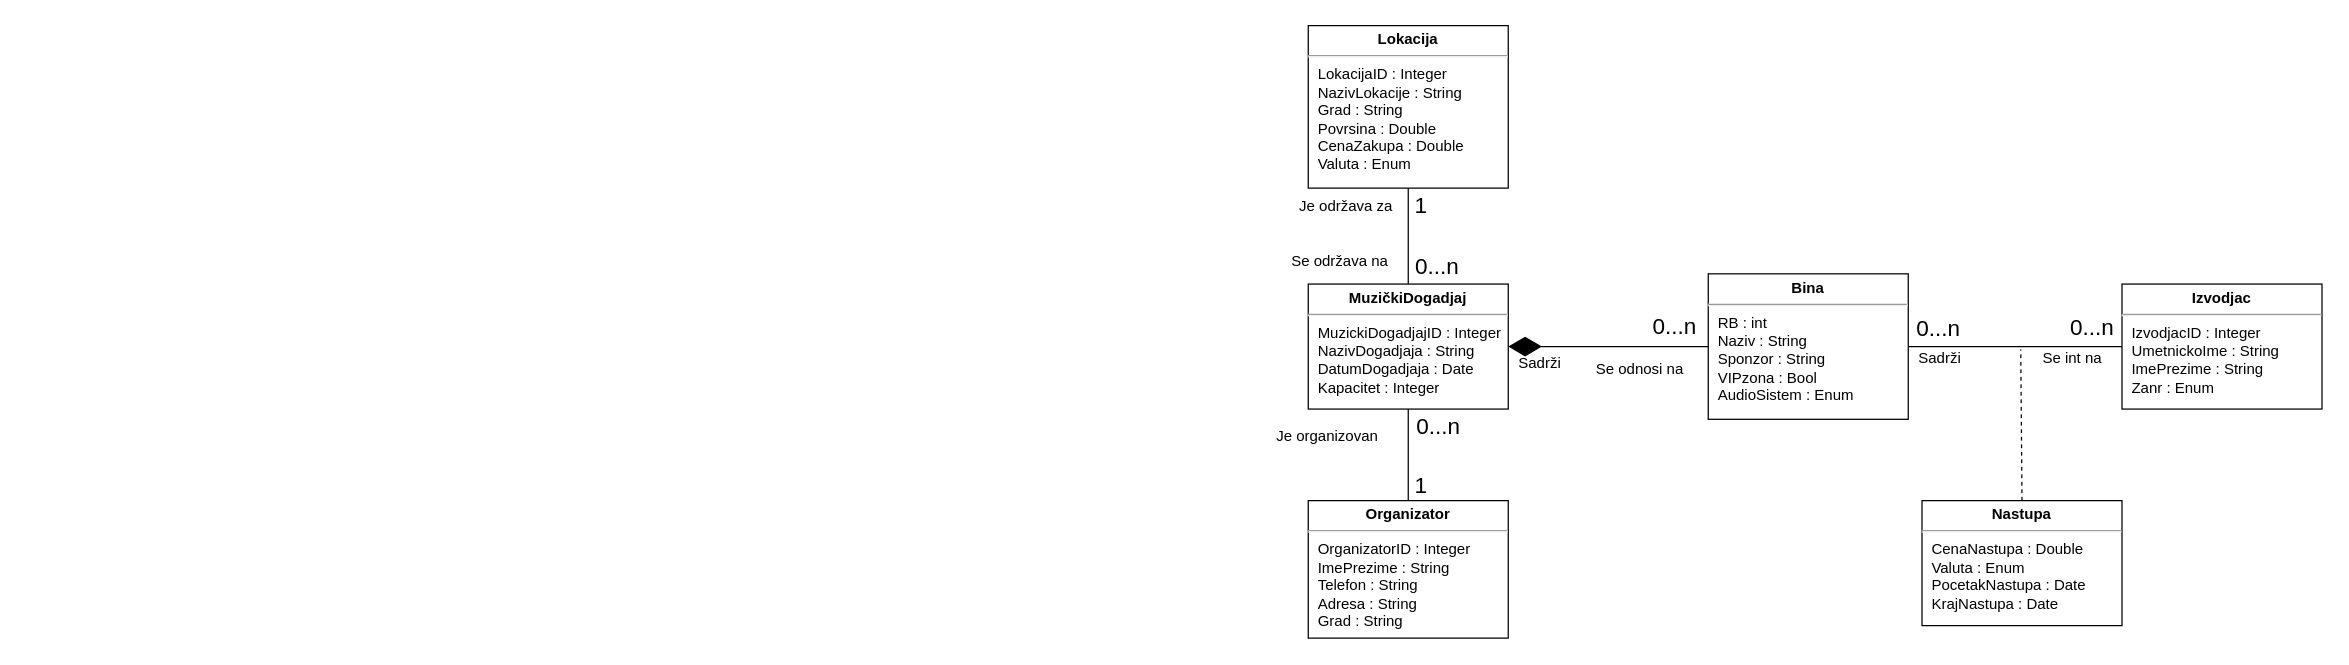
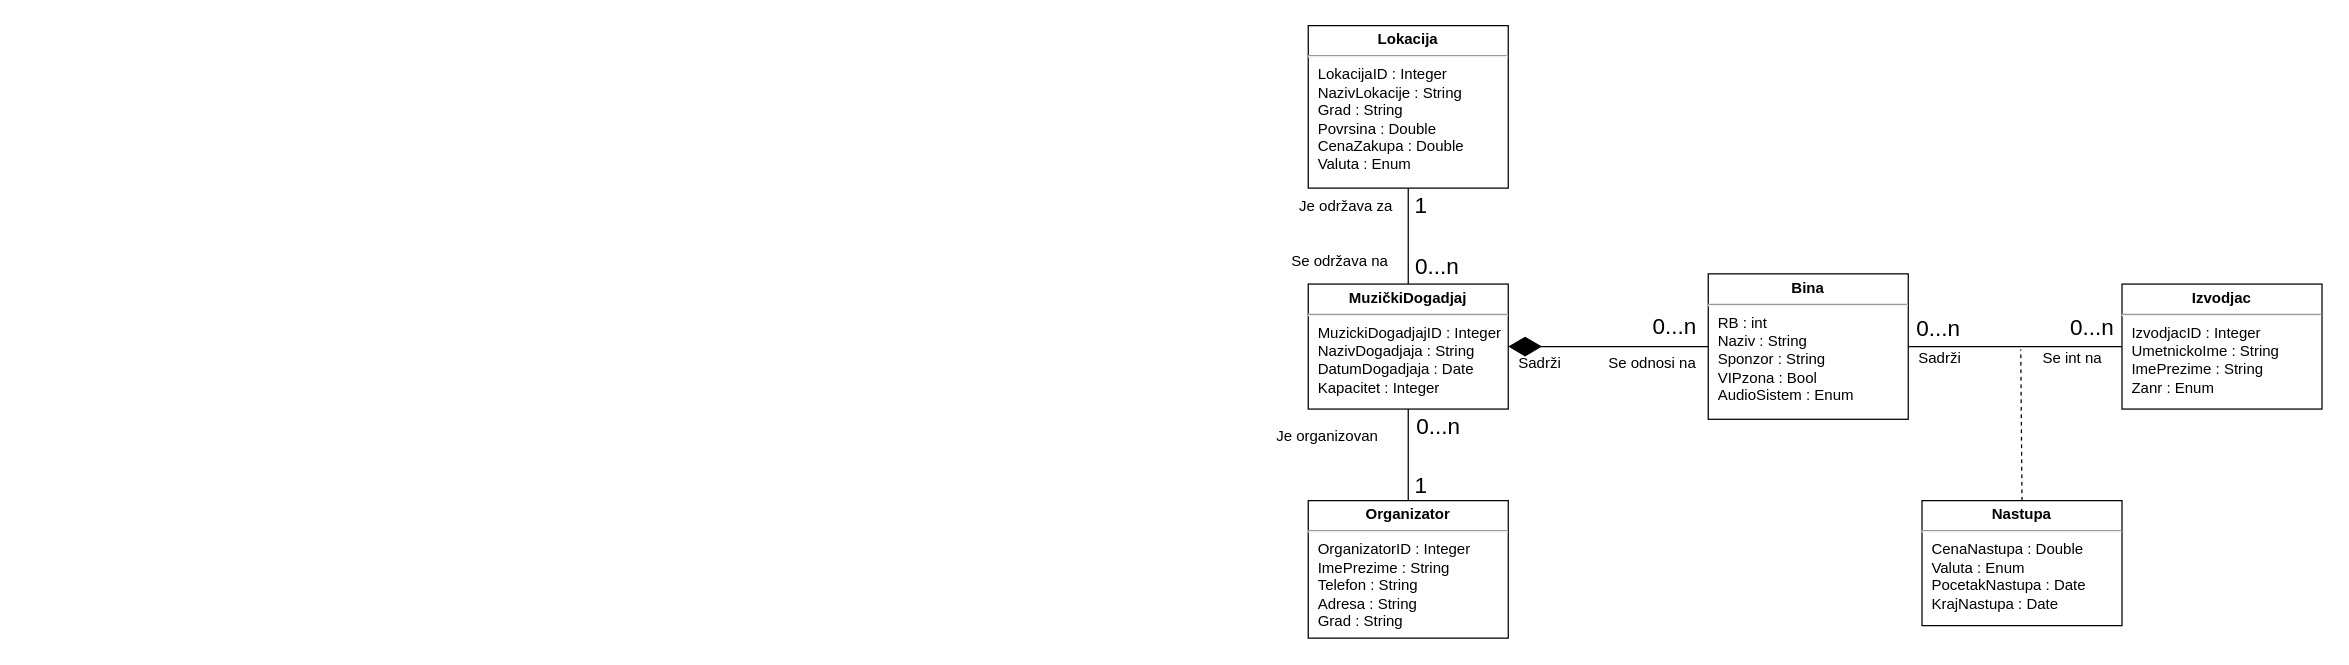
(1639, 369) -> (1652, 363)
